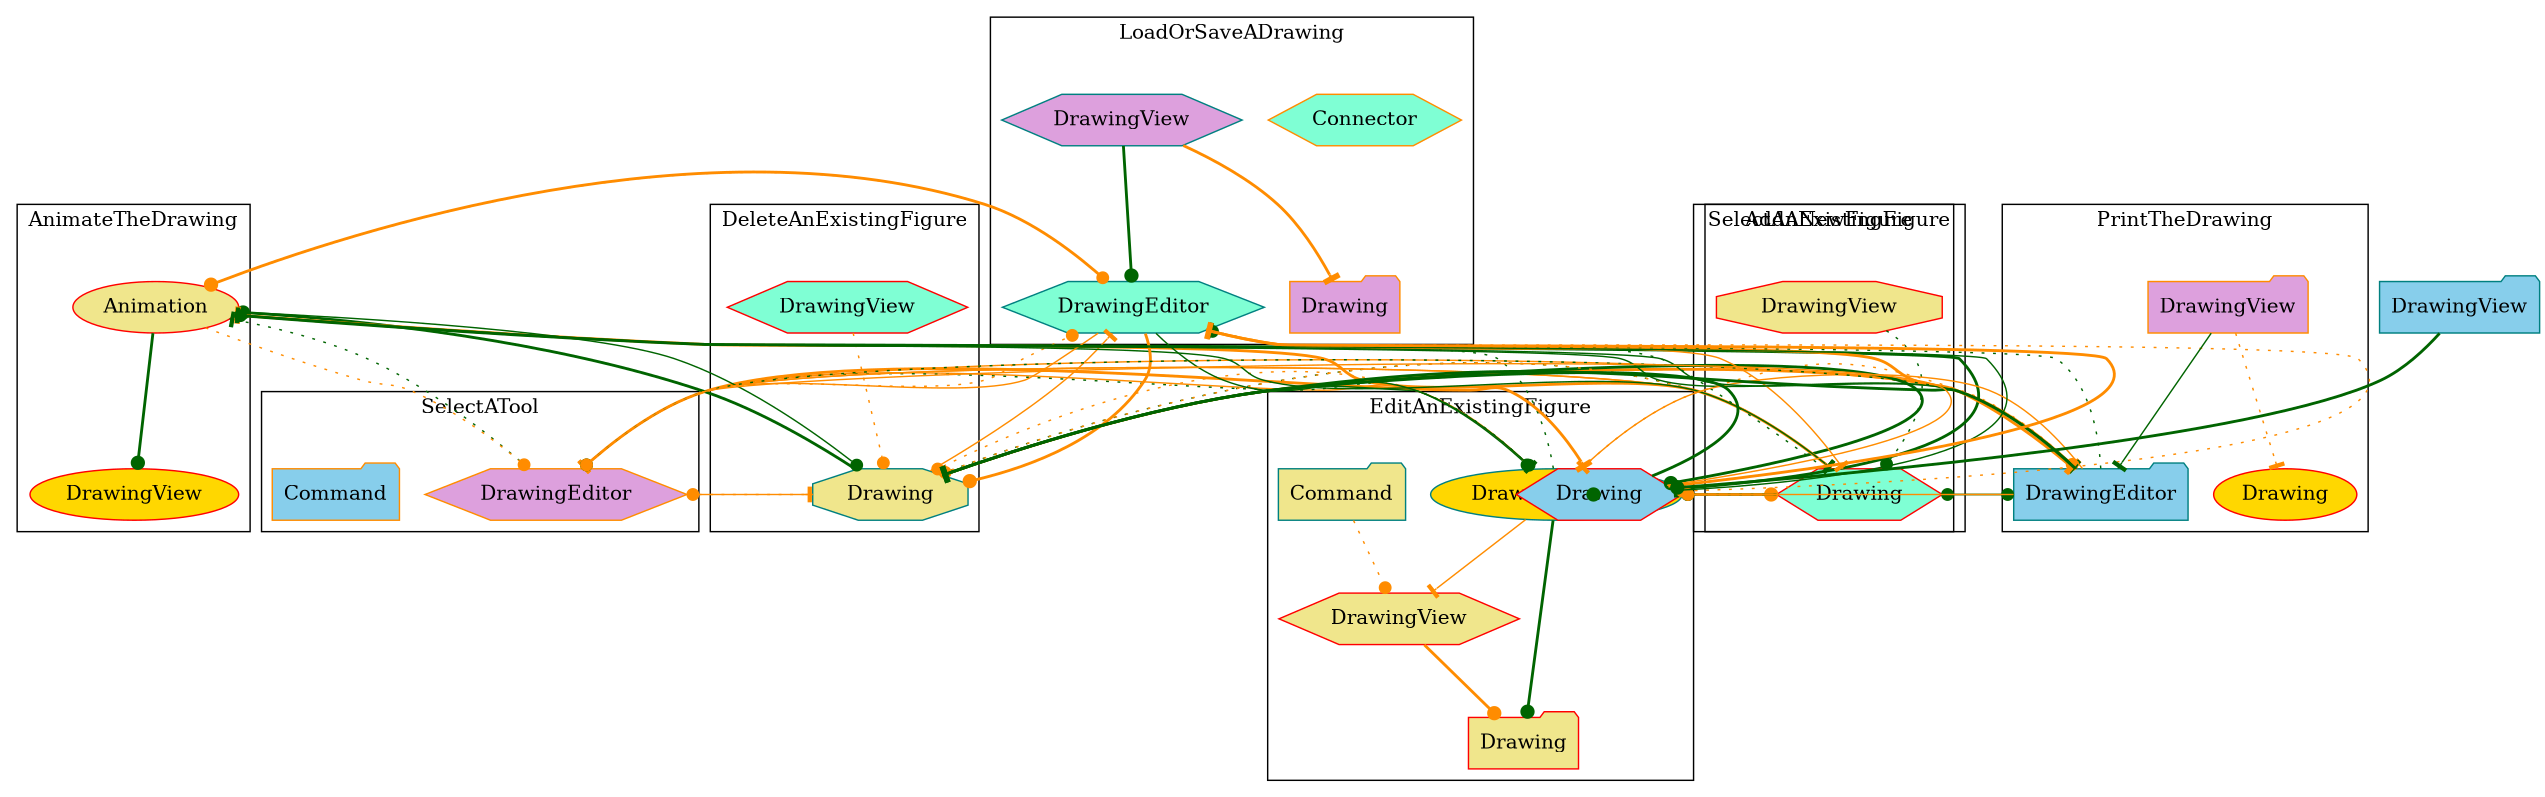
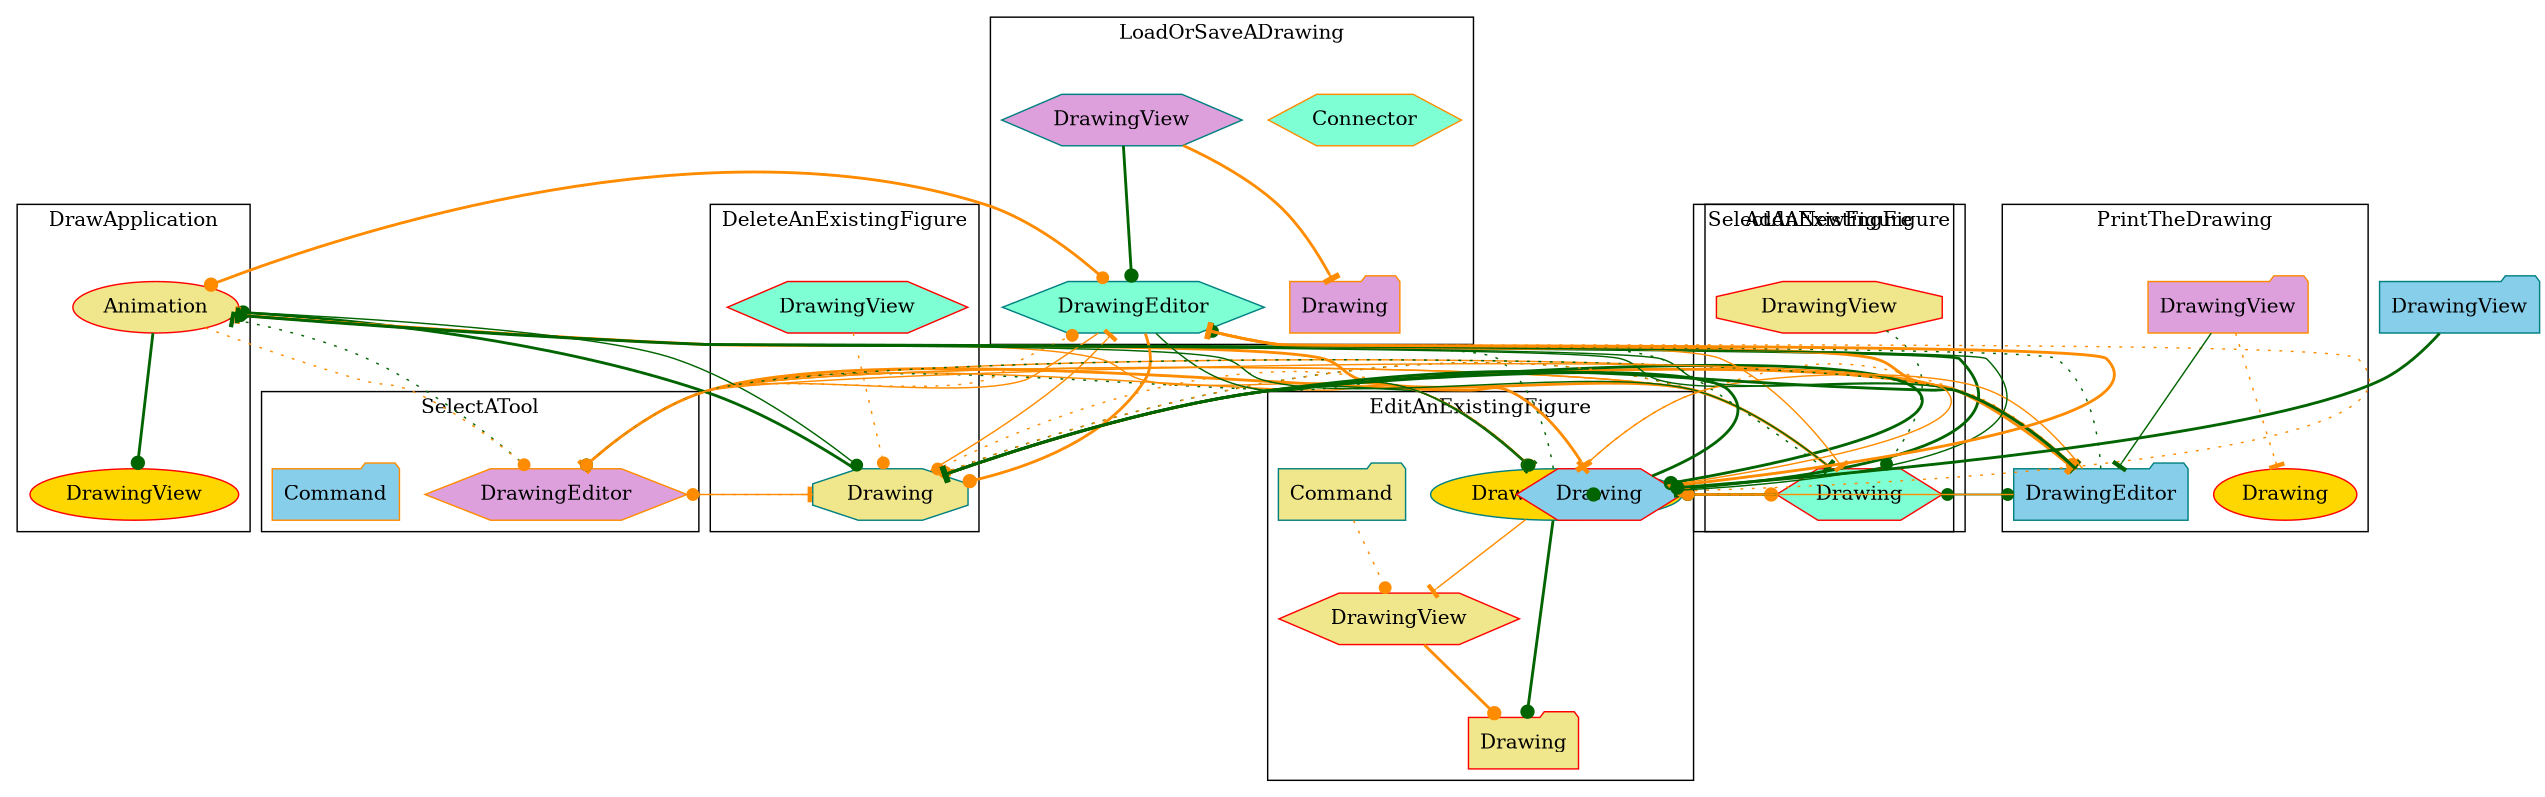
(134, 221) -> (134, 221)
none -> (894, 345)
